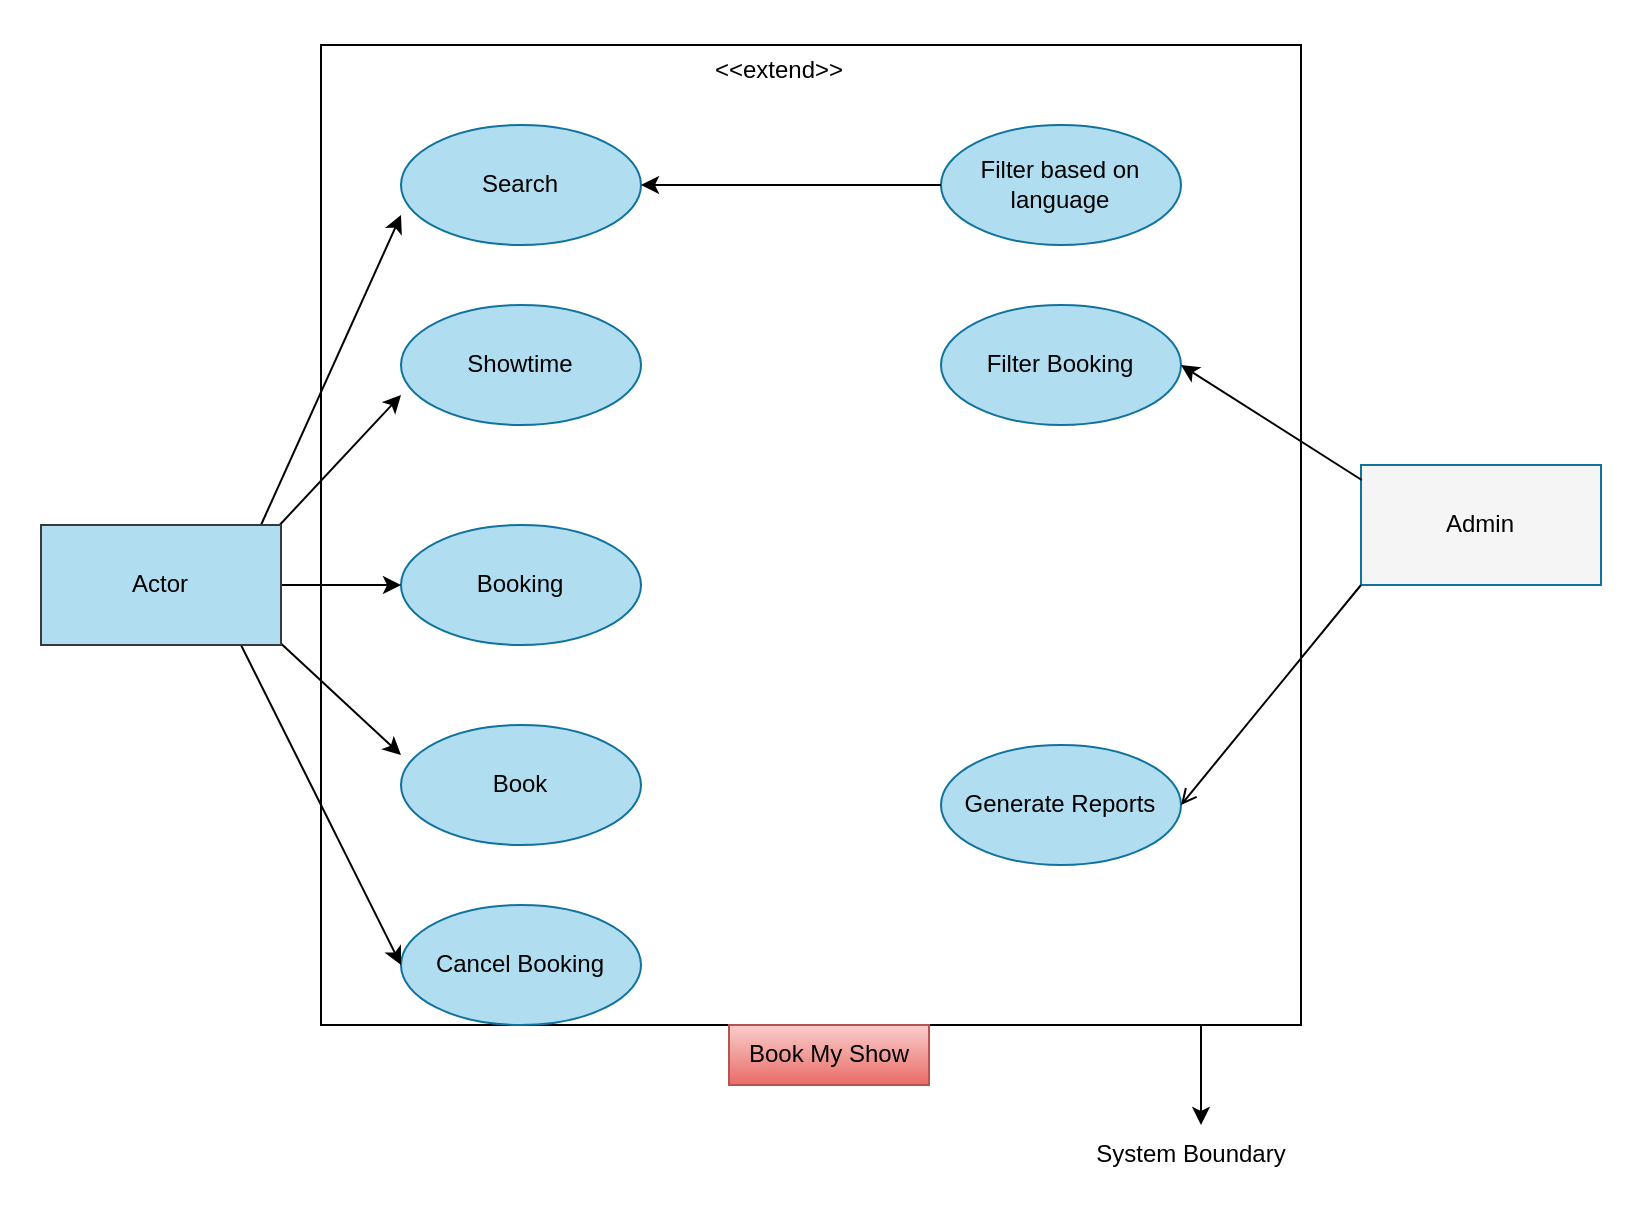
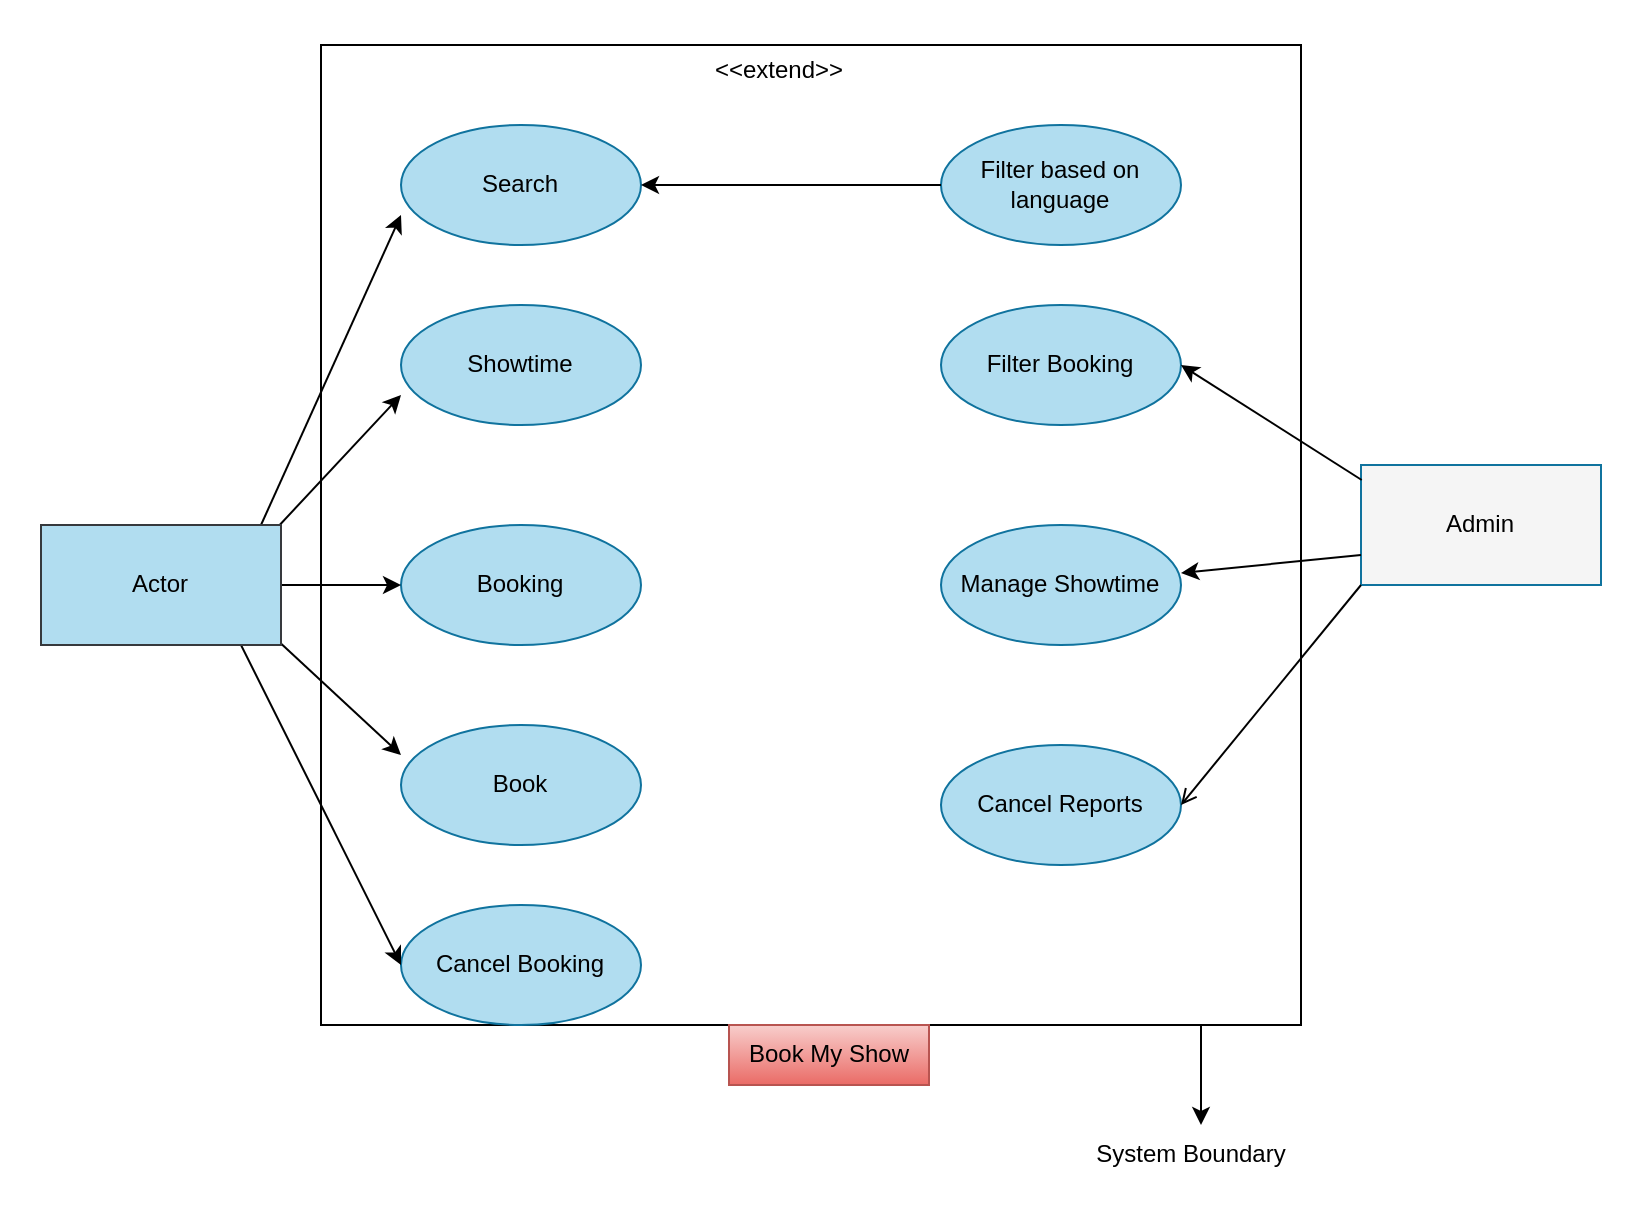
none -> (1277, 563)
none -> (1061, 585)
(1061, 805) -> (1061, 805)
